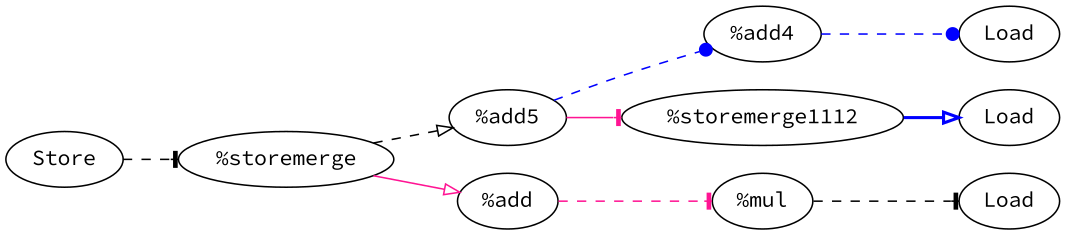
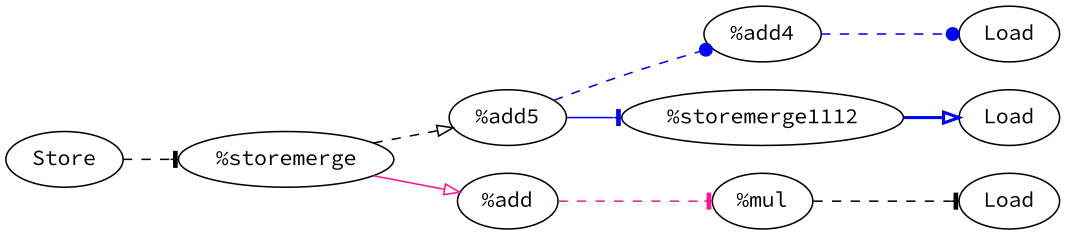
(590, 118) -> (590, 118)
